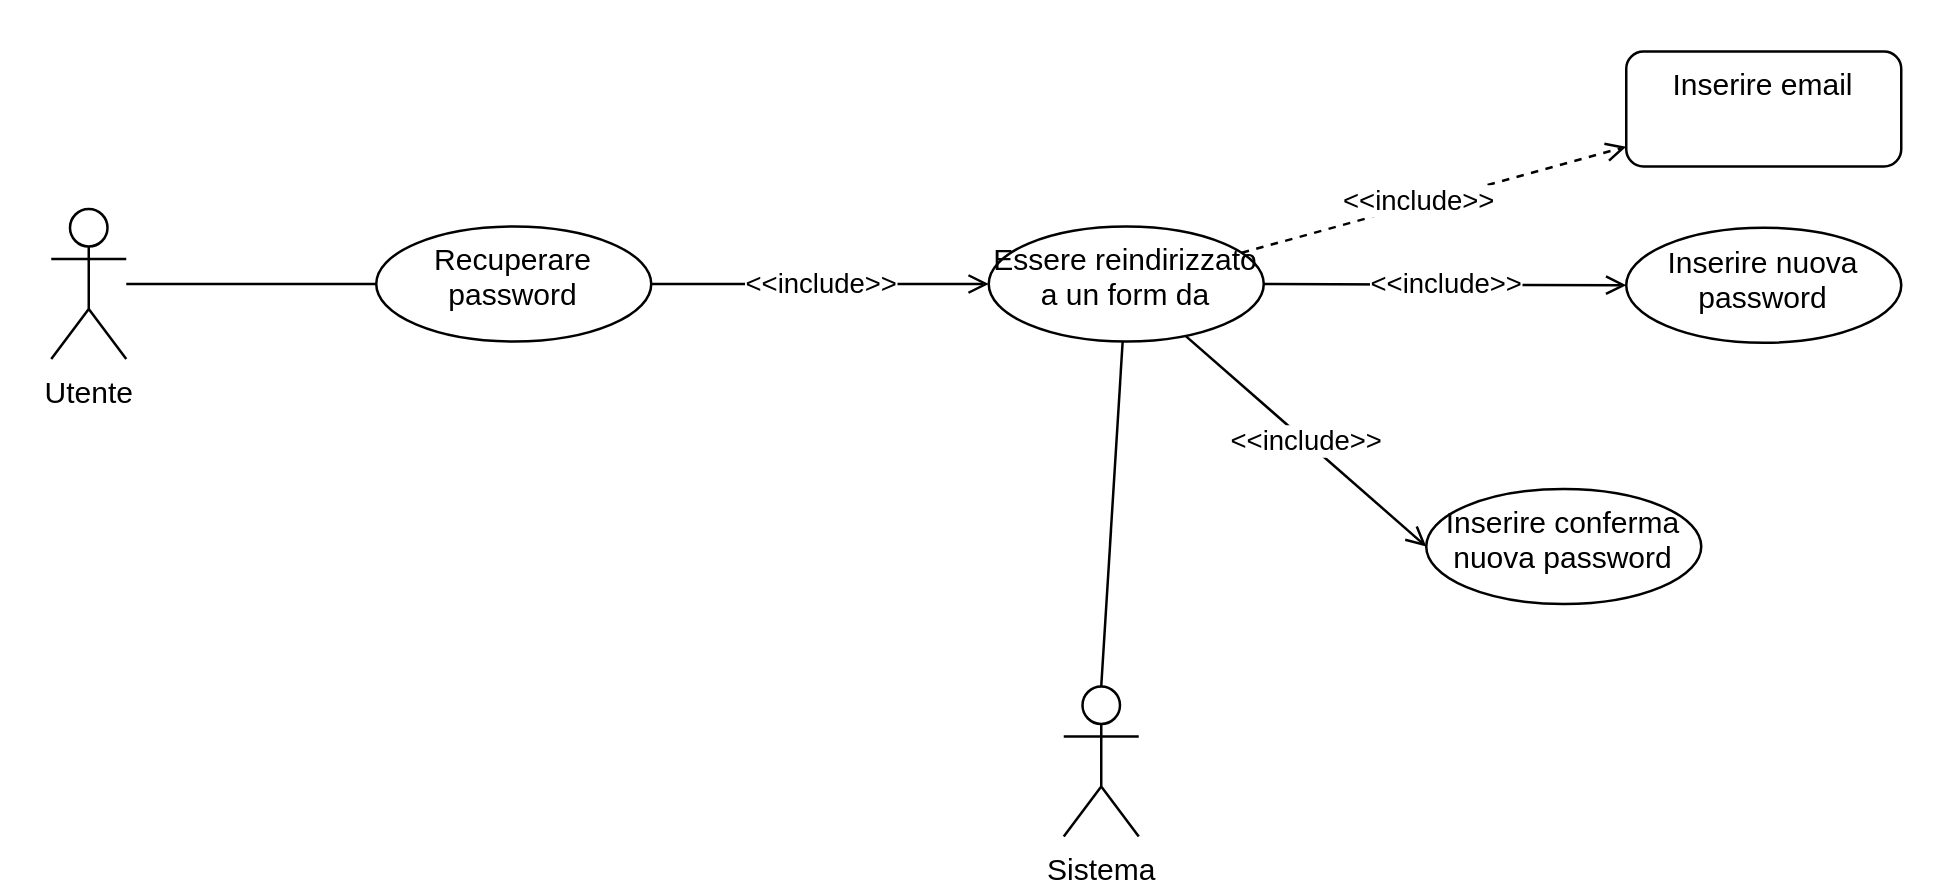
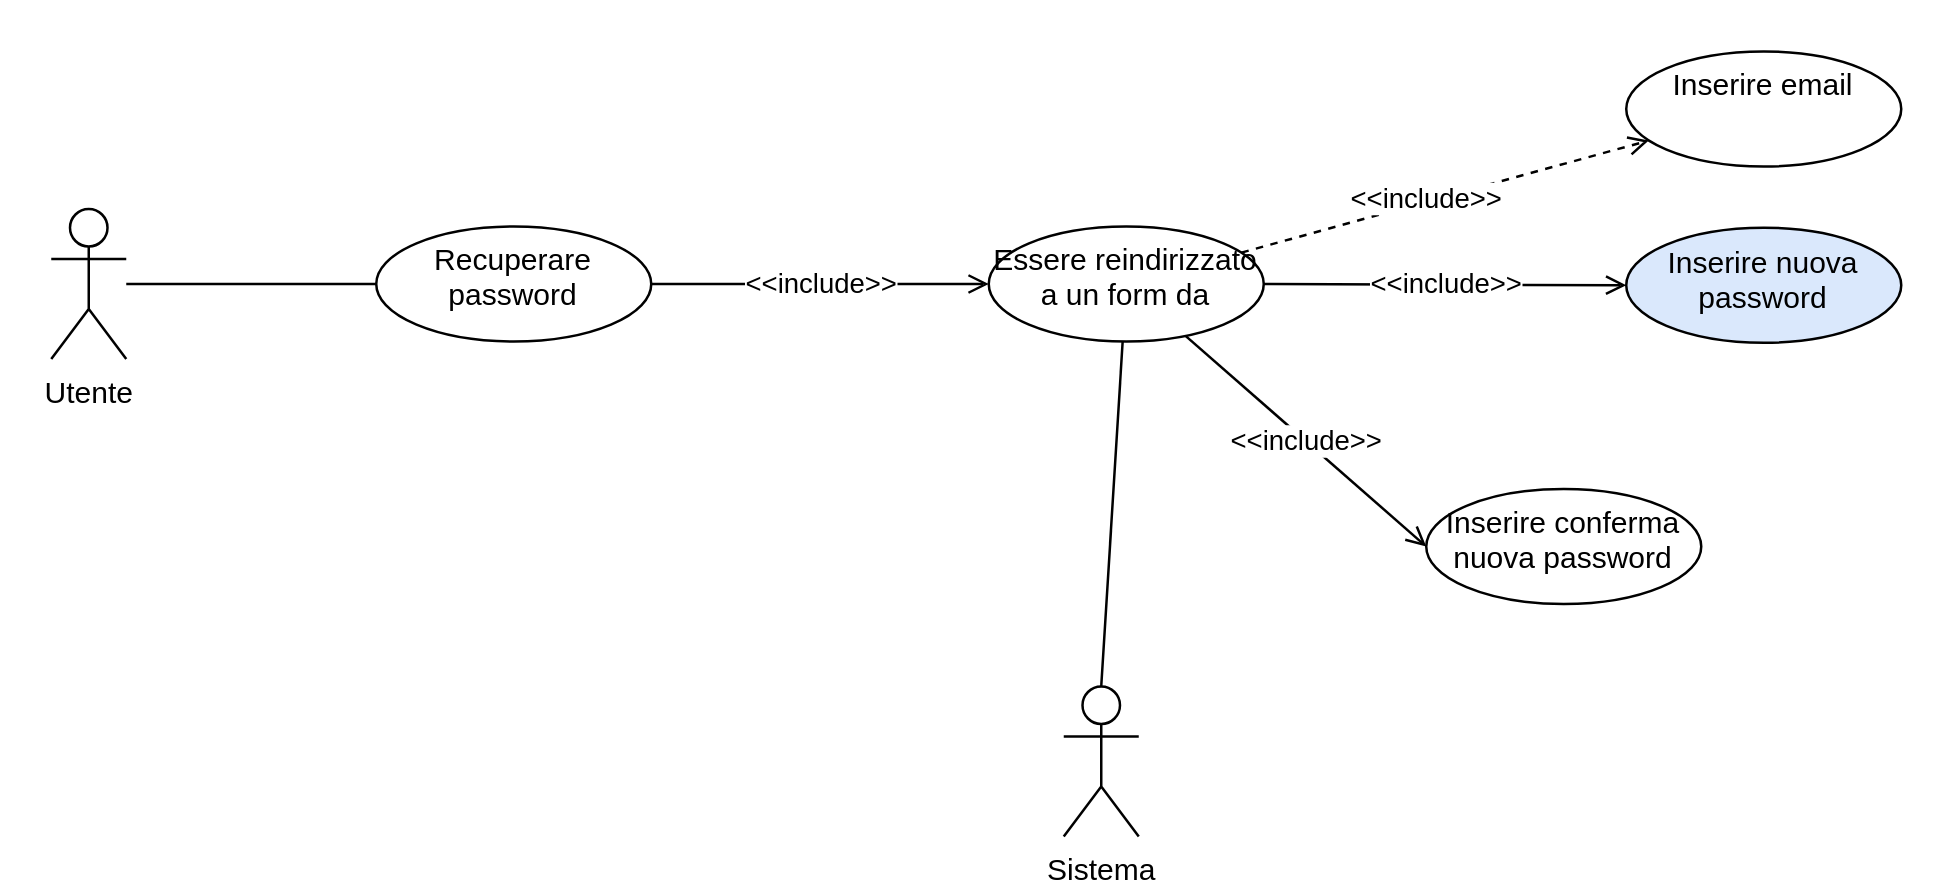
(1764, 109) -> (1764, 109)
(1764, 285) -> (1764, 285)
